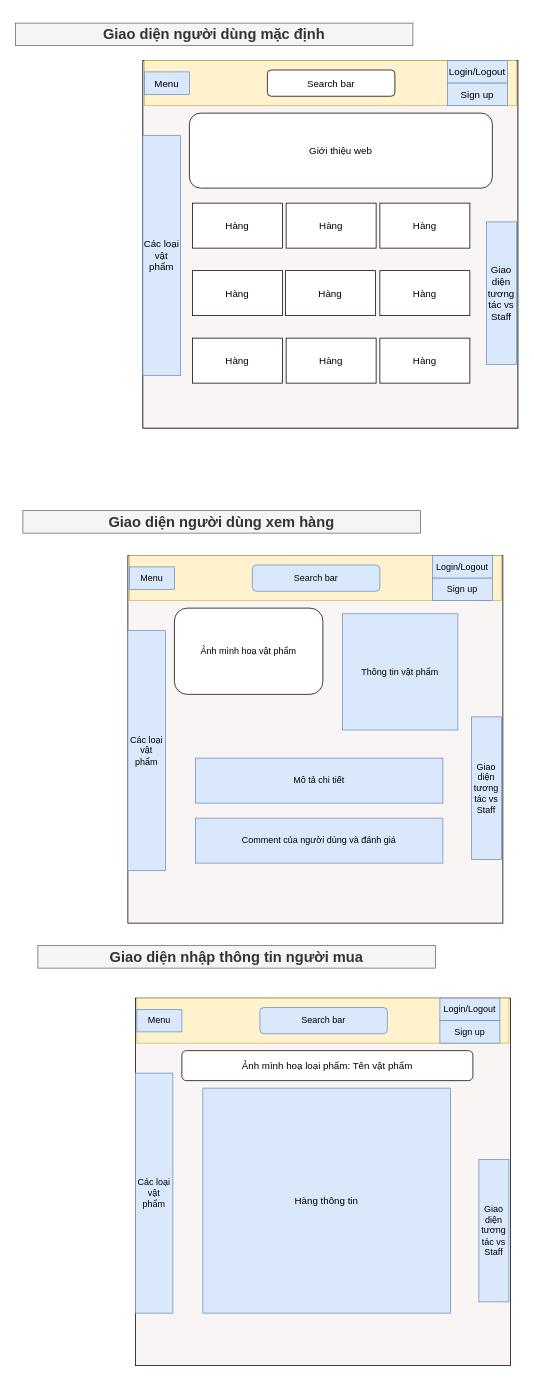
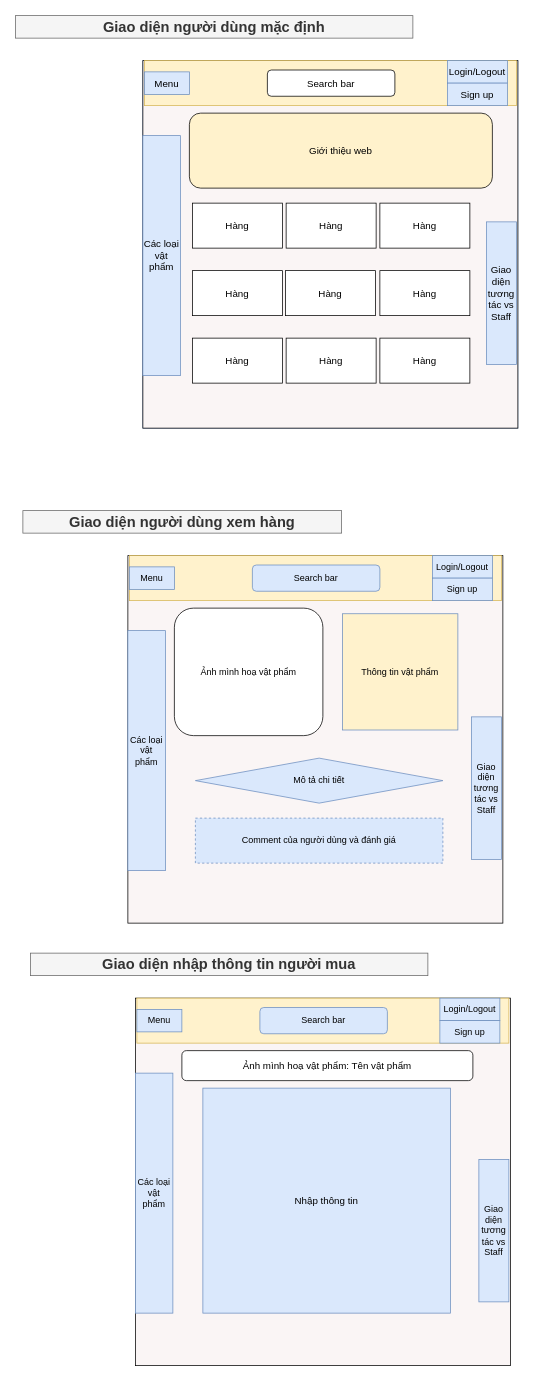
(214, 34) -> (214, 27)
(341, 150) -> (341, 150)
(222, 522) -> (182, 522)
(249, 651) -> (249, 672)
(400, 672) -> (400, 672)
(319, 780) -> (319, 780)
(319, 840) -> (319, 840)
(237, 957) -> (229, 964)
(327, 1065) -> (327, 1065)
(327, 1200) -> (327, 1200)
